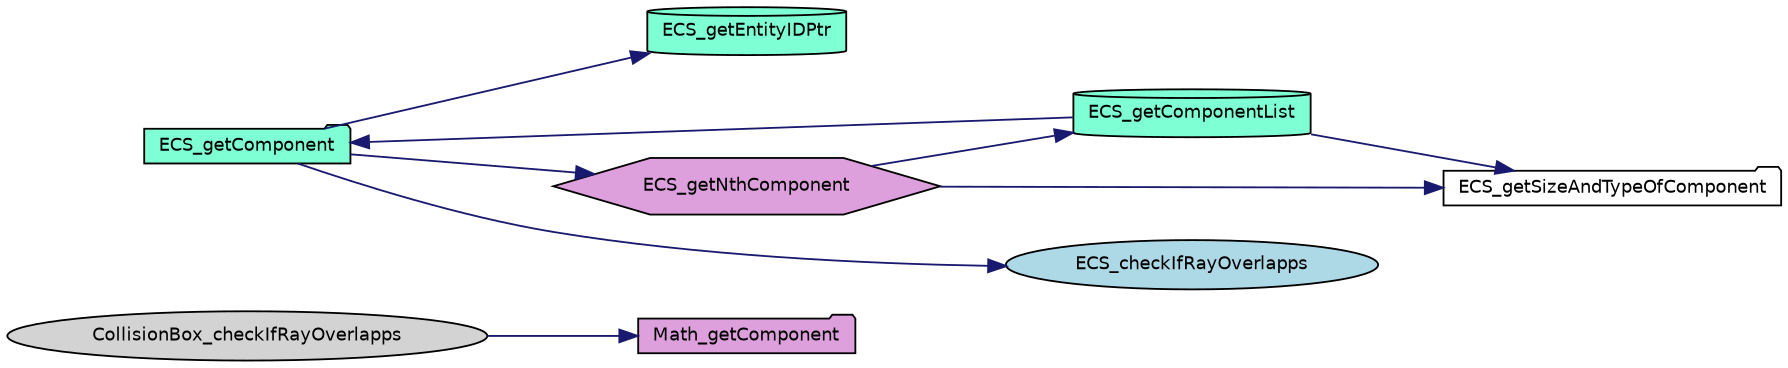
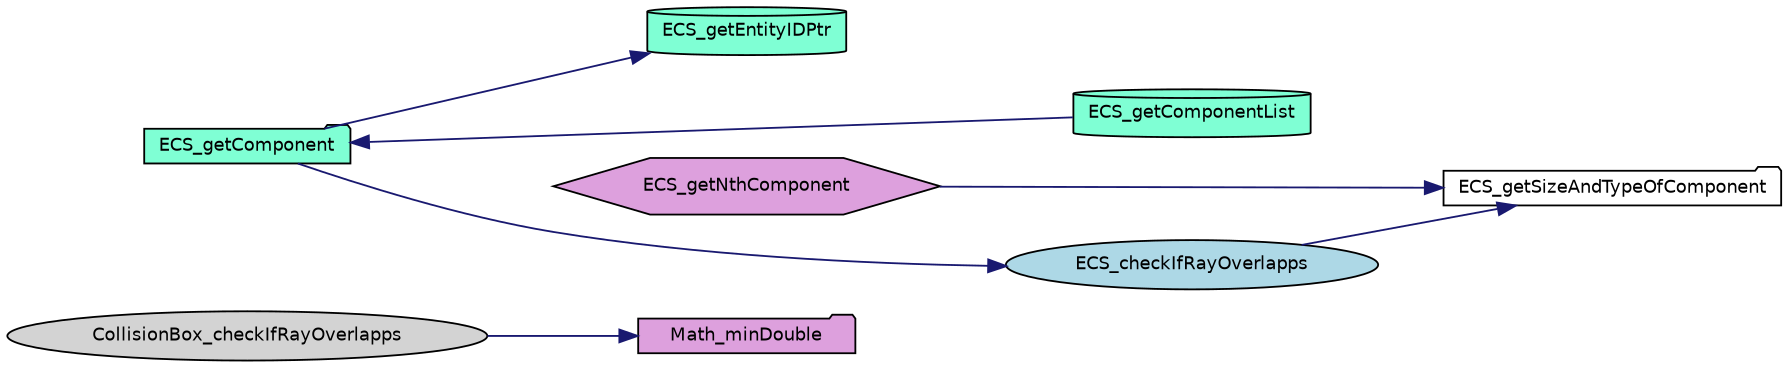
(963, 151) -> none
(1403, 151) -> (1400, 227)
(463, 163) -> none
(747, 336) -> (747, 336)
